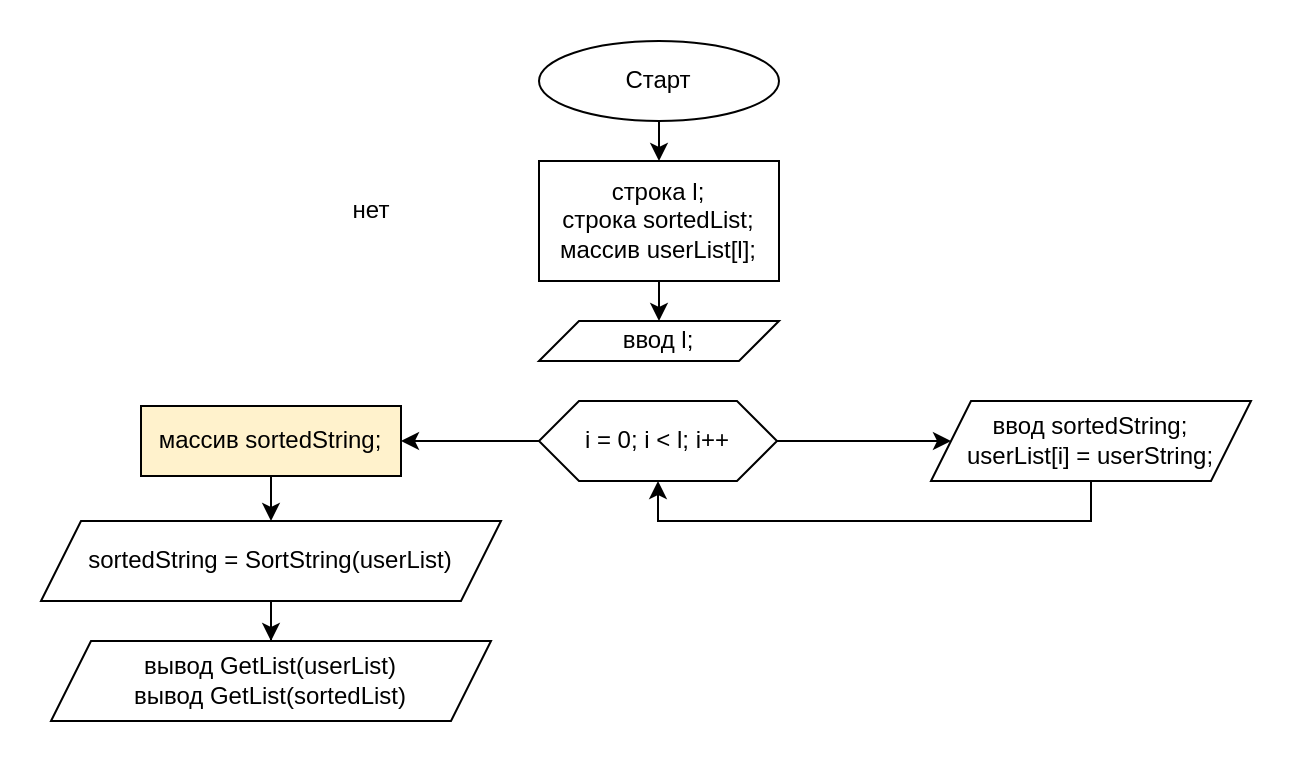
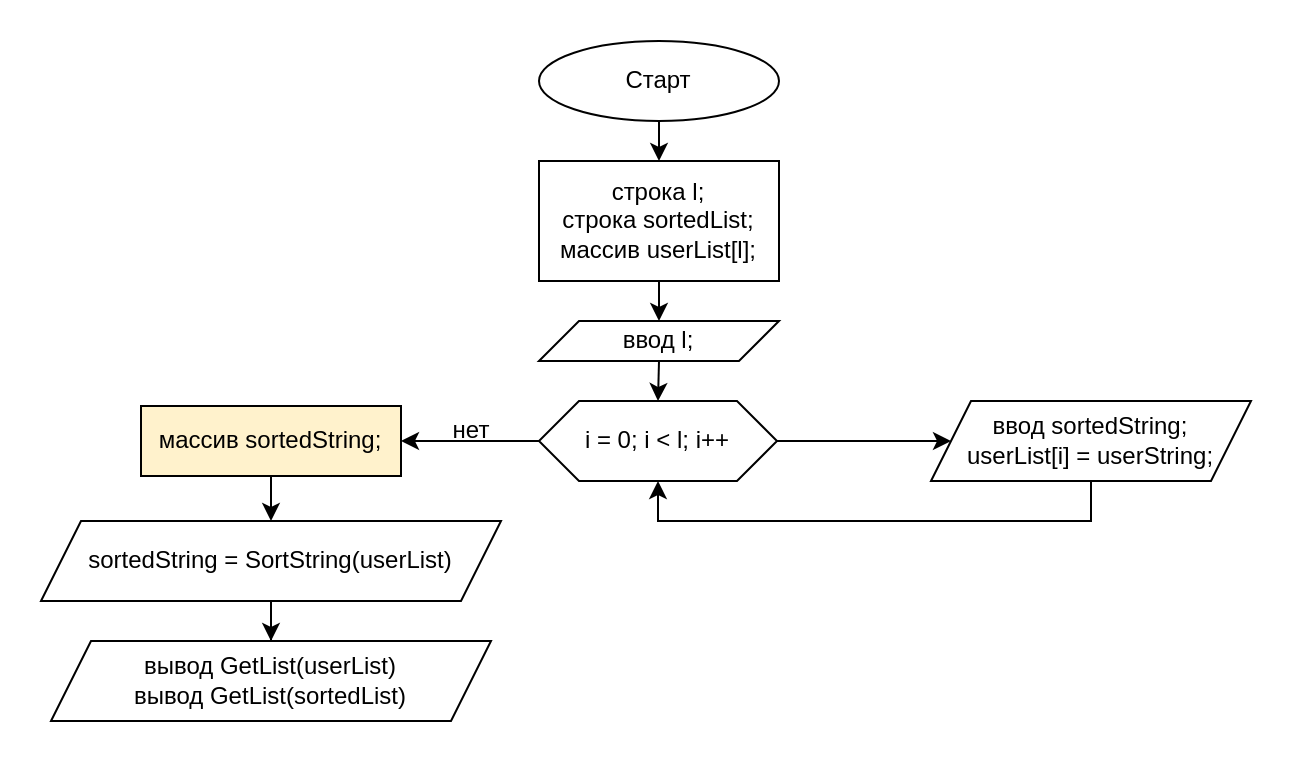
(371, 211) -> (471, 431)
none -> (659, 374)
